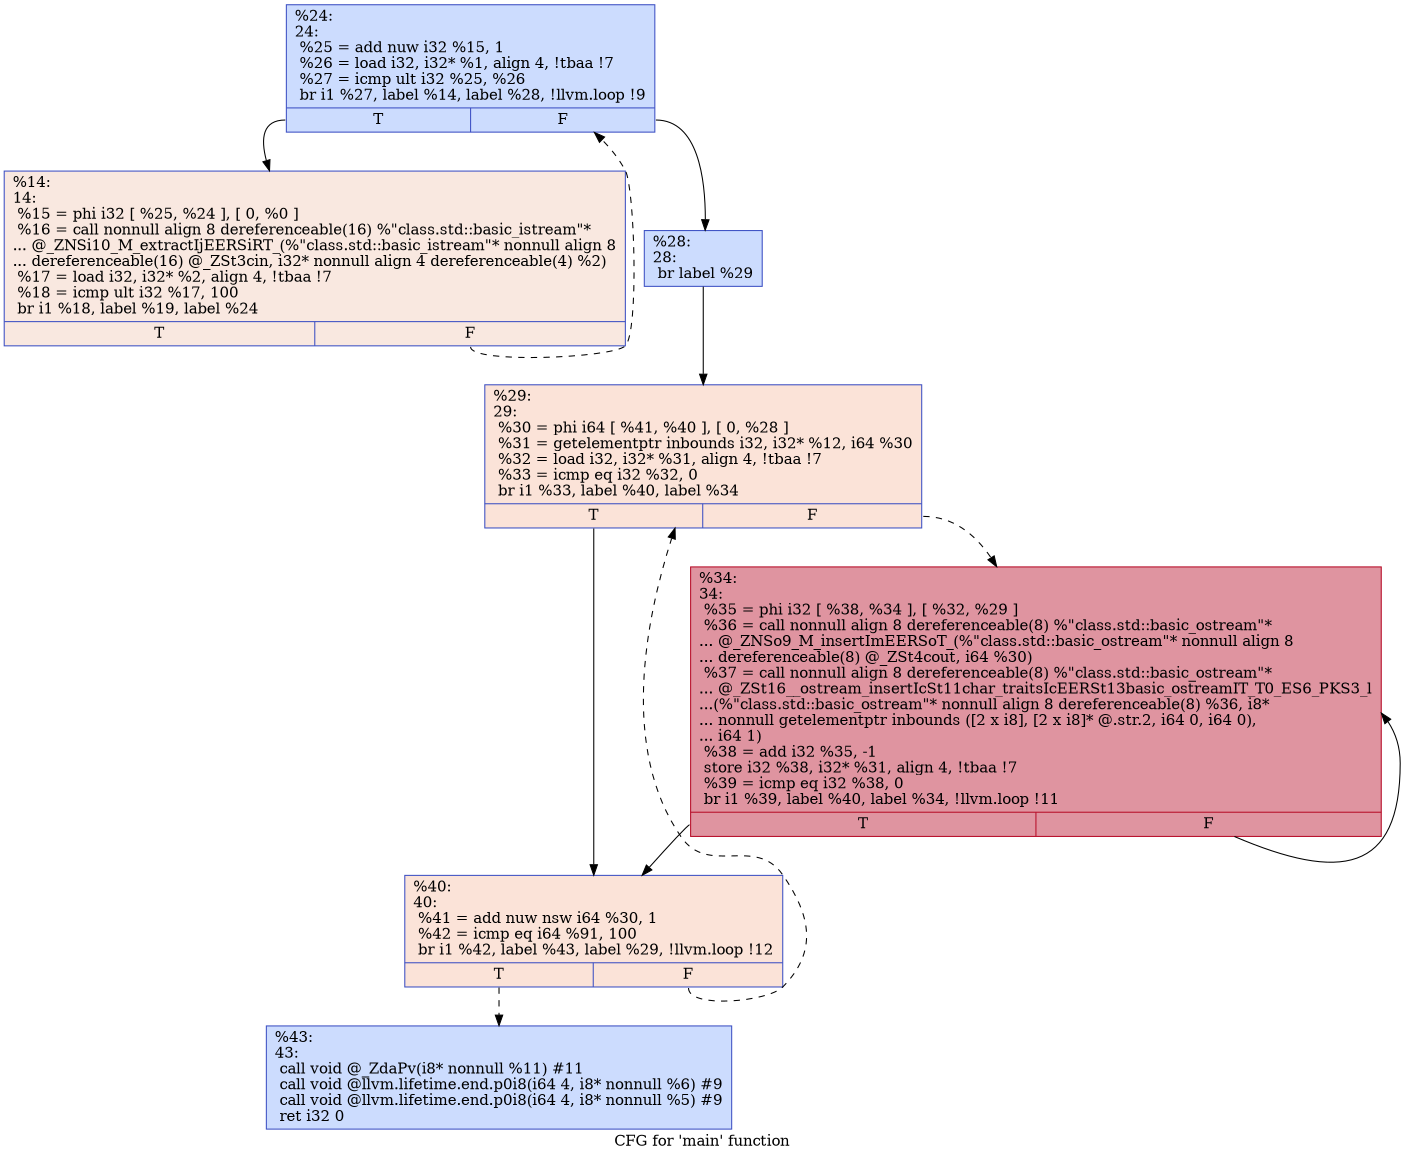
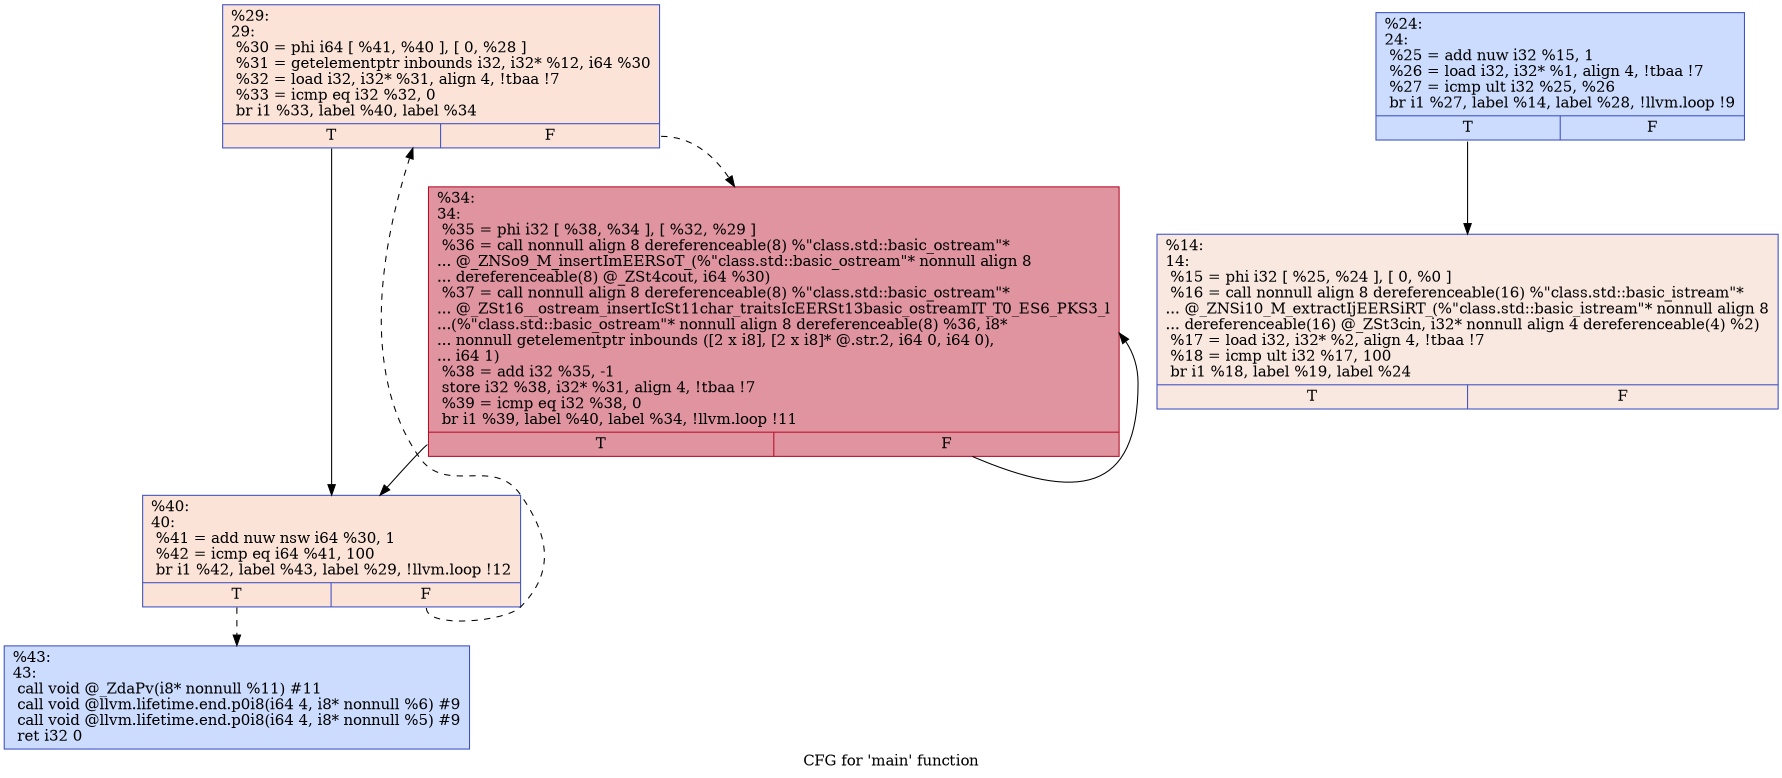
(703, 258) -> none
(632, 318) -> none
(525, 934) -> (263, 554)
